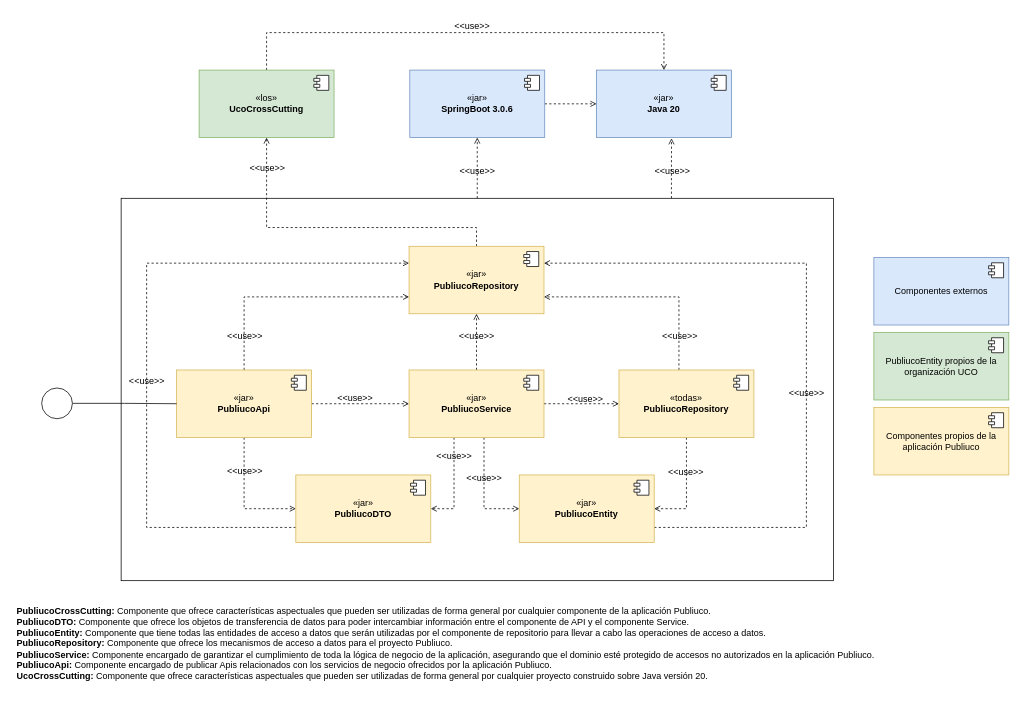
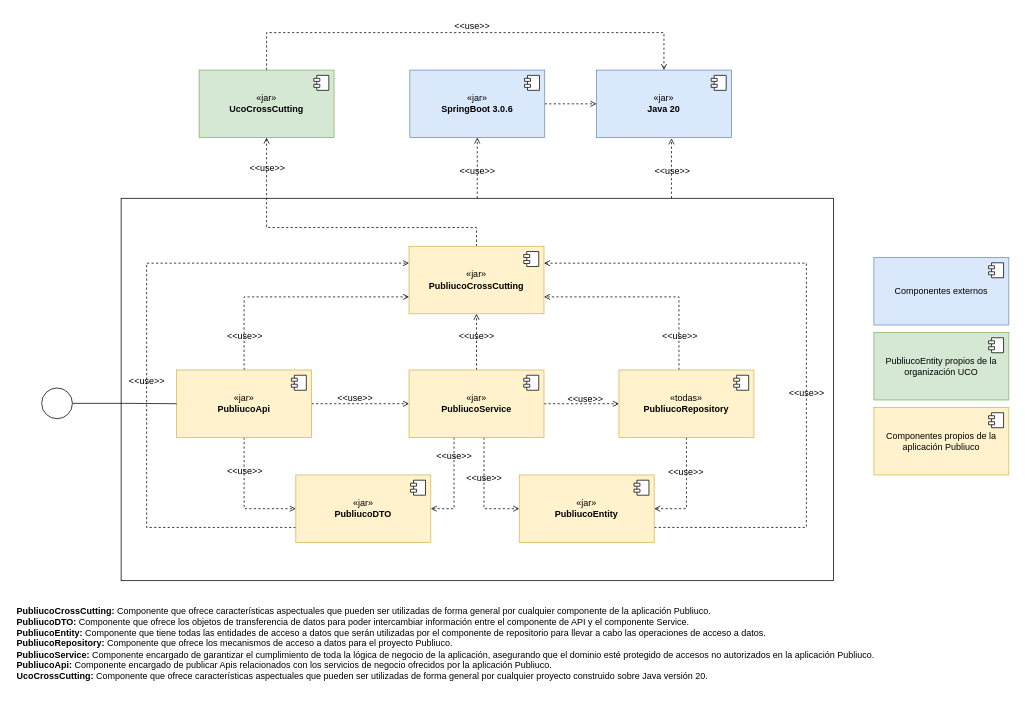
(267, 104) -> (267, 104)
(477, 280) -> (477, 280)
